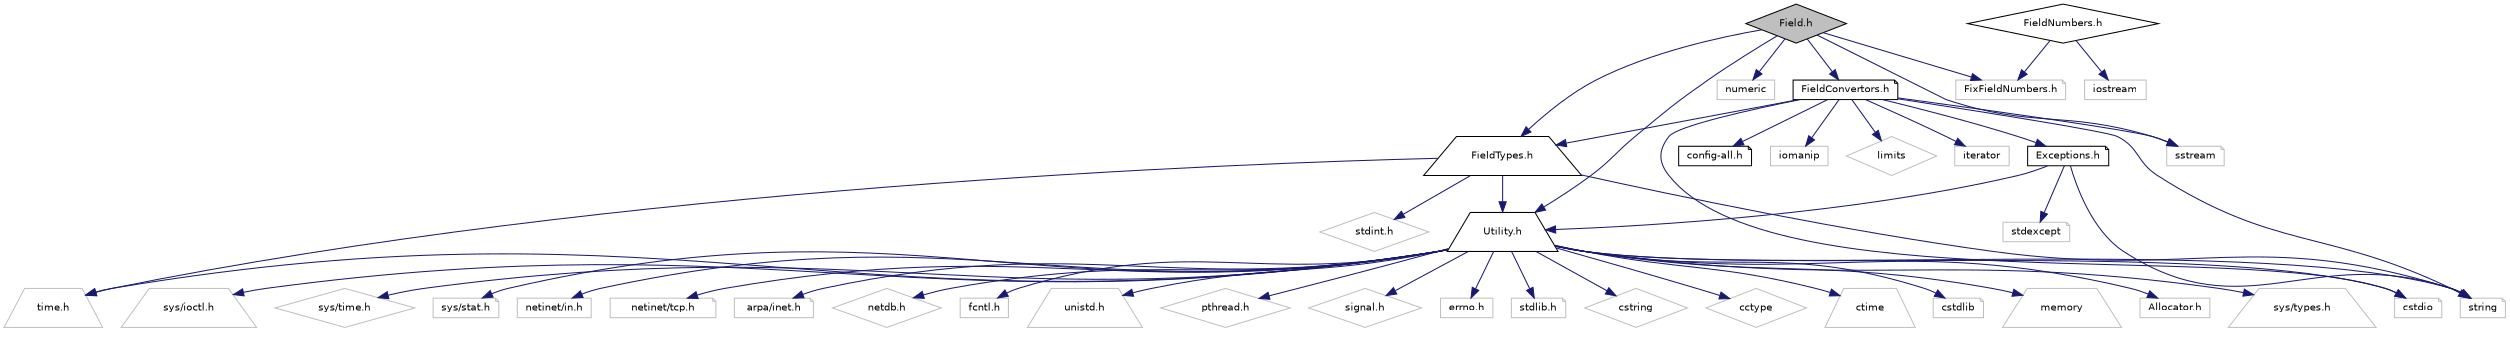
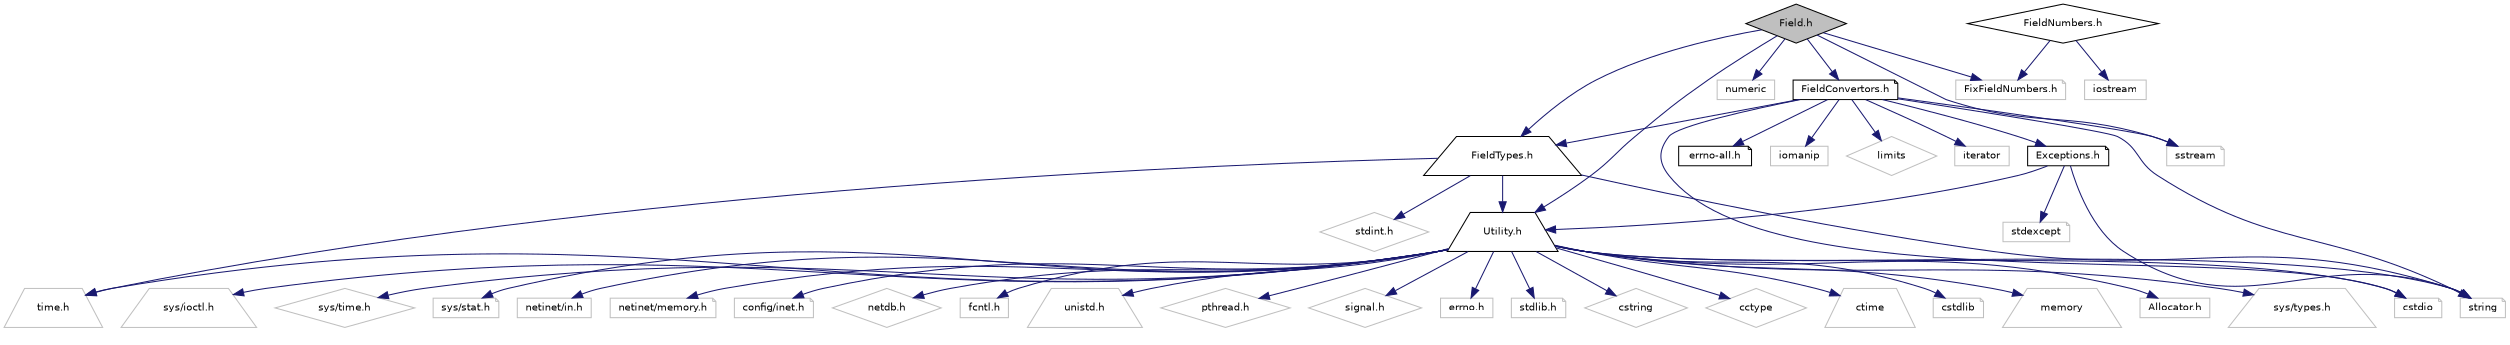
(1715, 156) -> (1715, 156)
(663, 308) -> (663, 308)
(774, 308) -> (774, 308)
